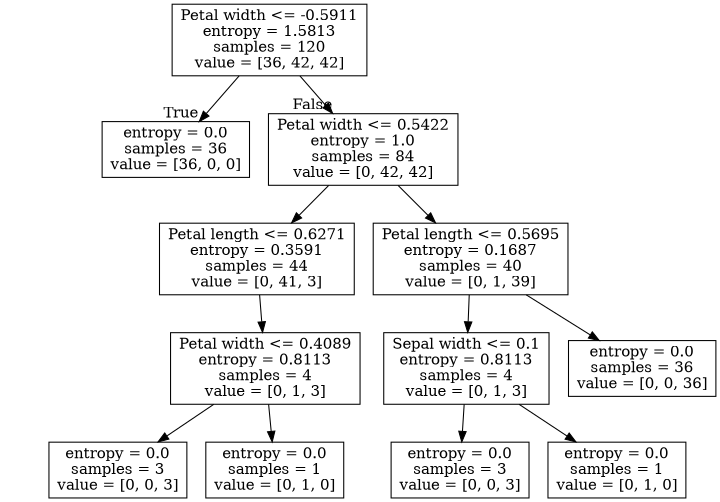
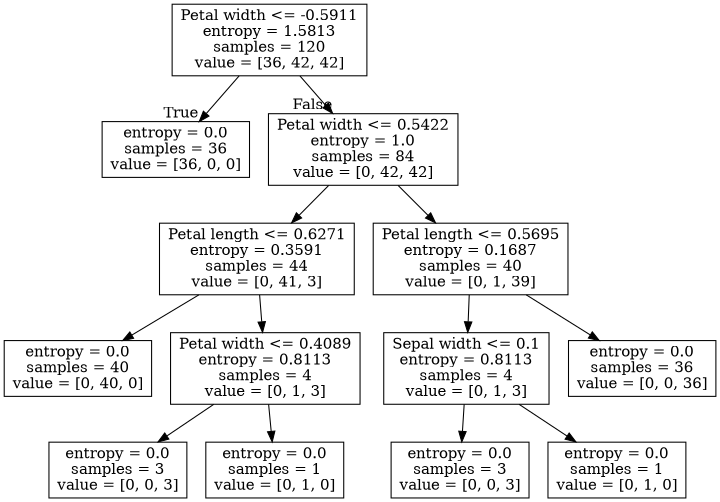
none -> (78, 368)
